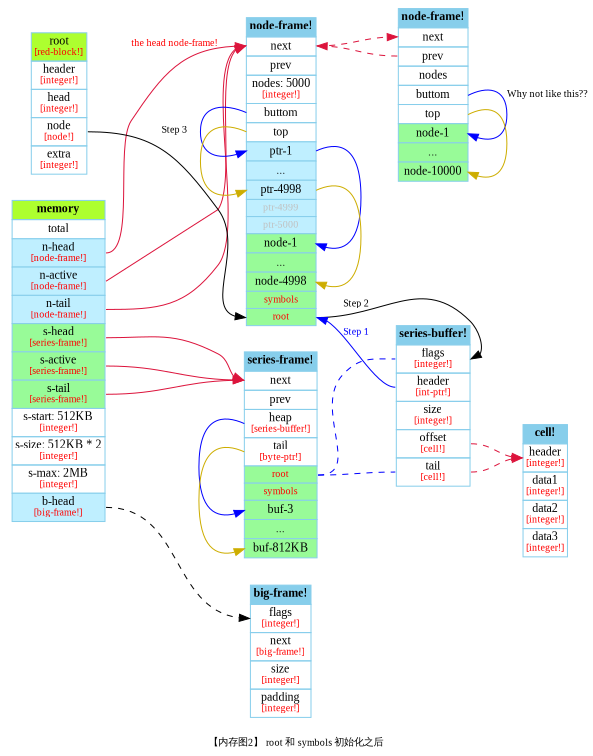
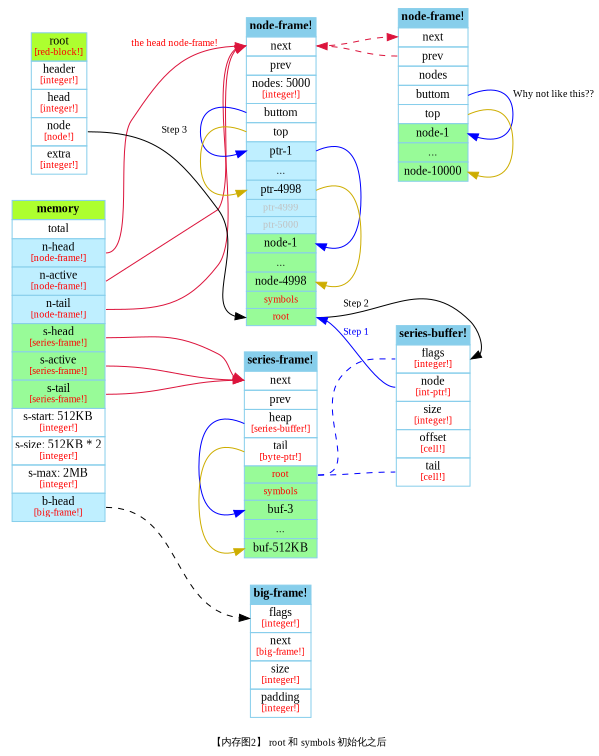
(433, 381) -> (433, 381)
(545, 490) -> none
(281, 548) -> (281, 548)
